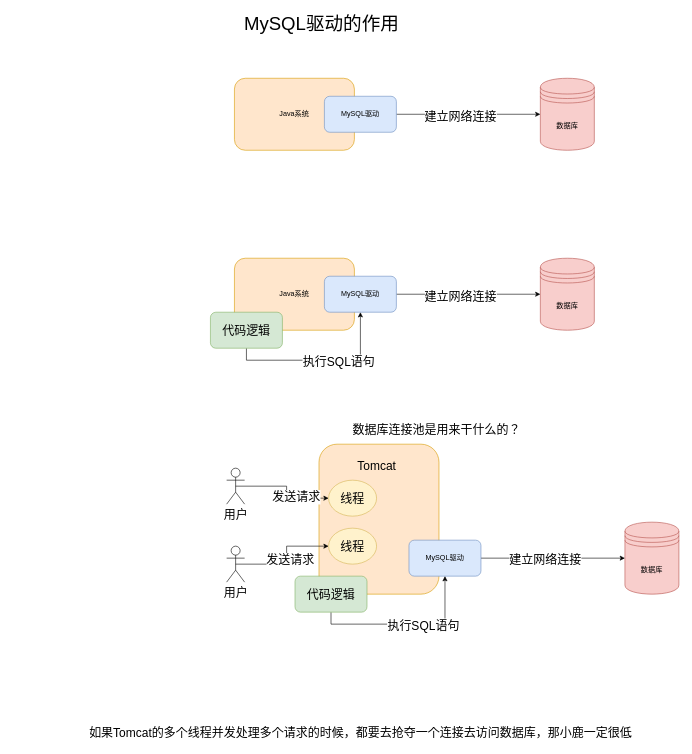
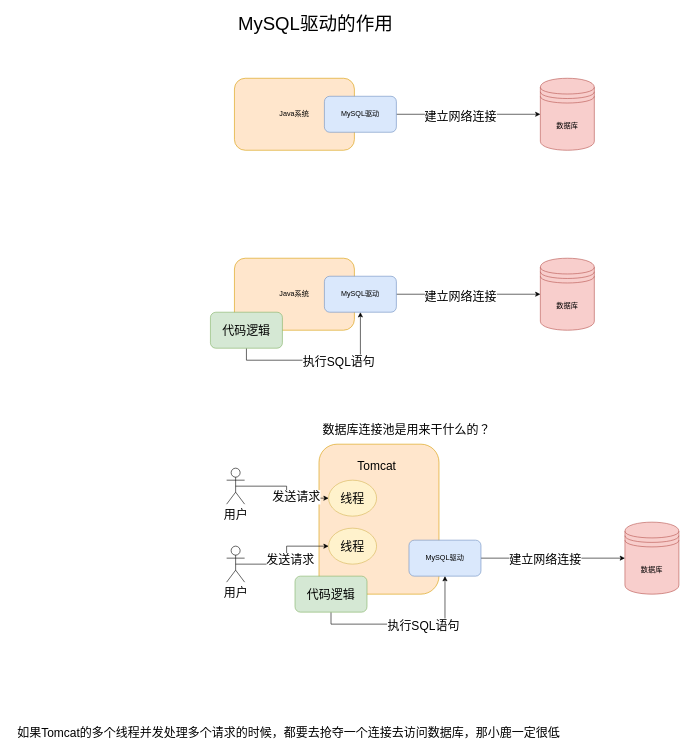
(321, 24) -> (315, 24)
(437, 429) -> (407, 429)
(360, 732) -> (288, 732)
